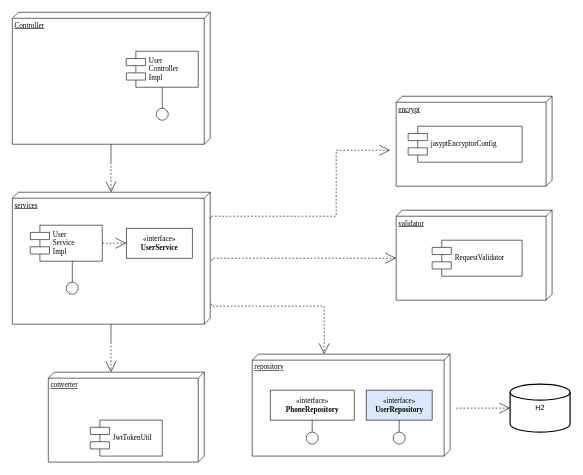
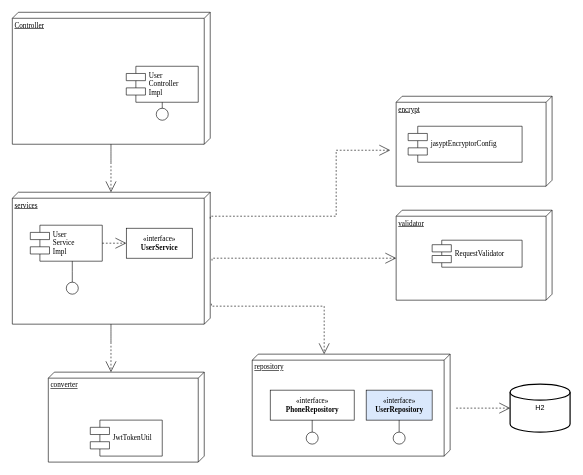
(162, 69) -> (162, 84)
(477, 258) -> (477, 254)
